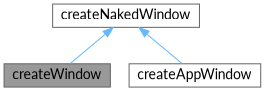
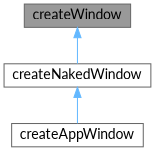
(88, 49) -> (77, 51)
